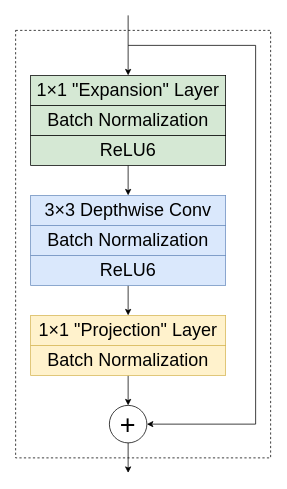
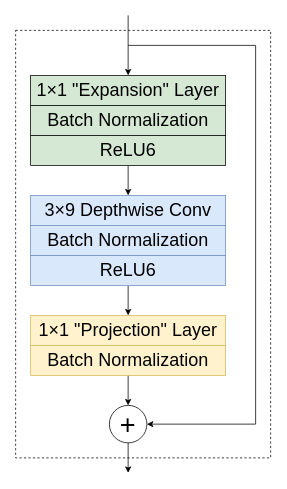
(128, 210) -> (128, 210)
